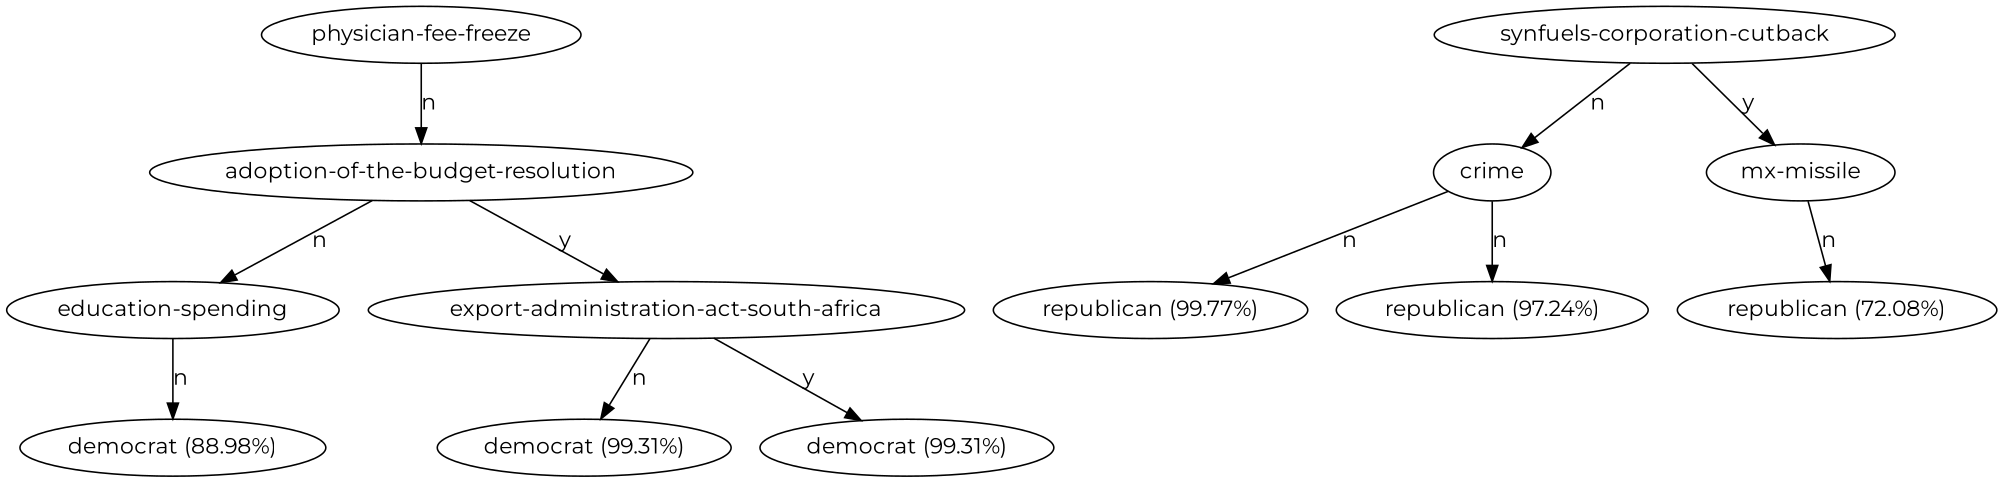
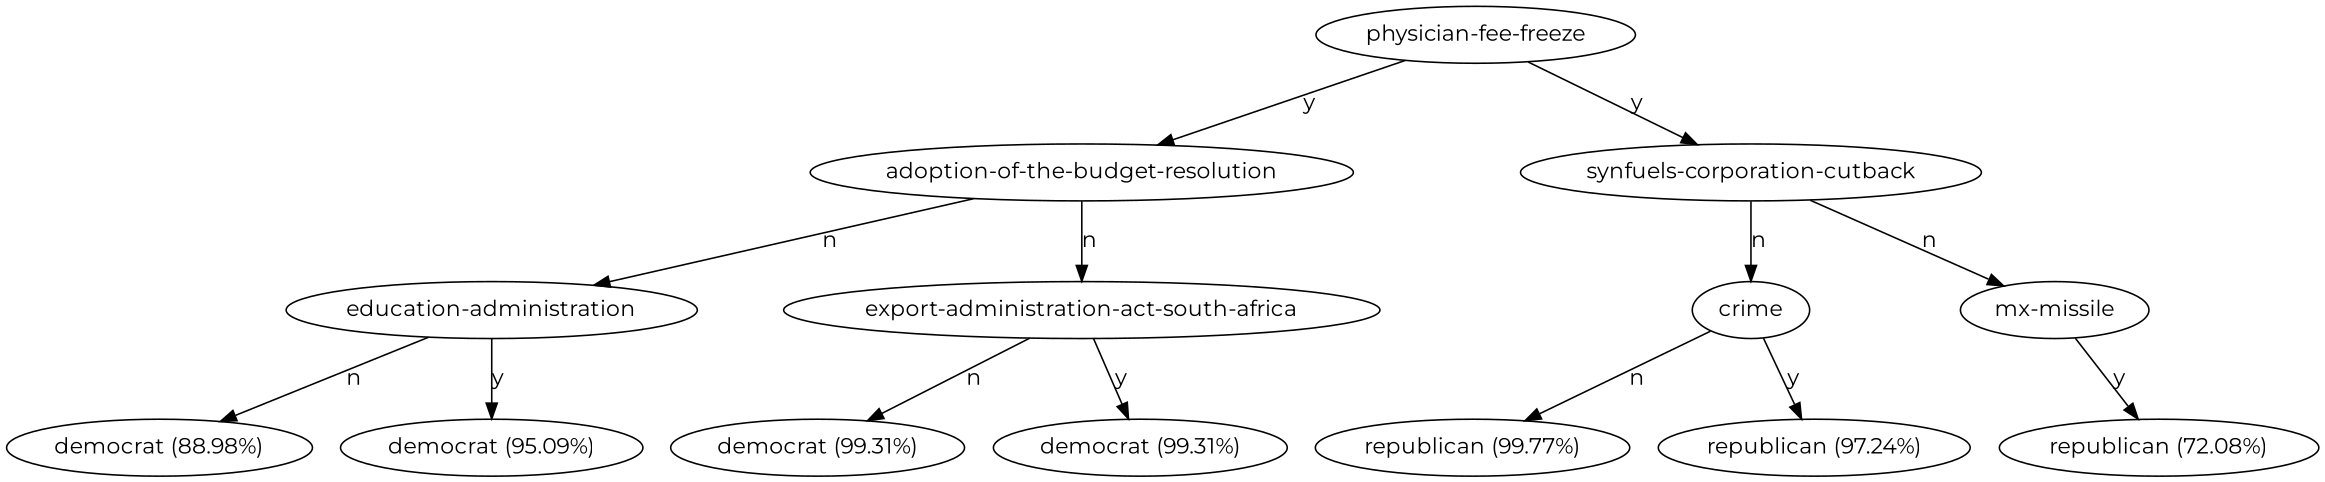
none -> (1606, 100)
(429, 104) -> (1310, 104)
(1749, 104) -> (1930, 241)
(565, 241) -> (1090, 241)
(1500, 241) -> (1794, 379)
(1829, 241) -> (2119, 379)
(173, 310) -> (492, 310)
none -> (492, 448)
